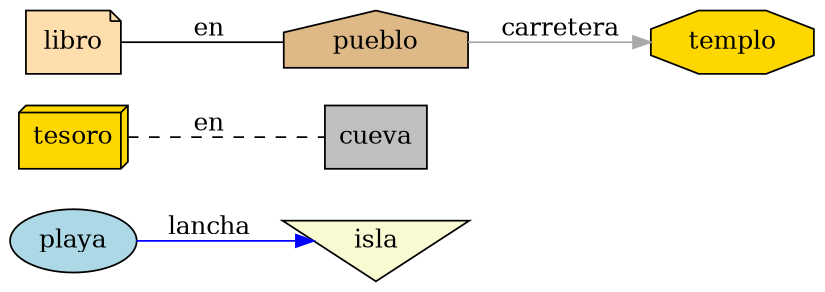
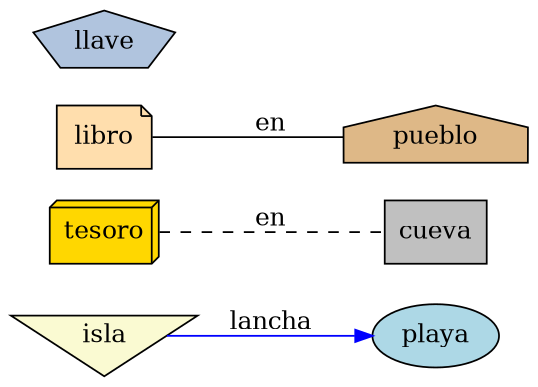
none -> (104, 42)
(732, 42) -> none
(216, 241) -> (261, 336)
